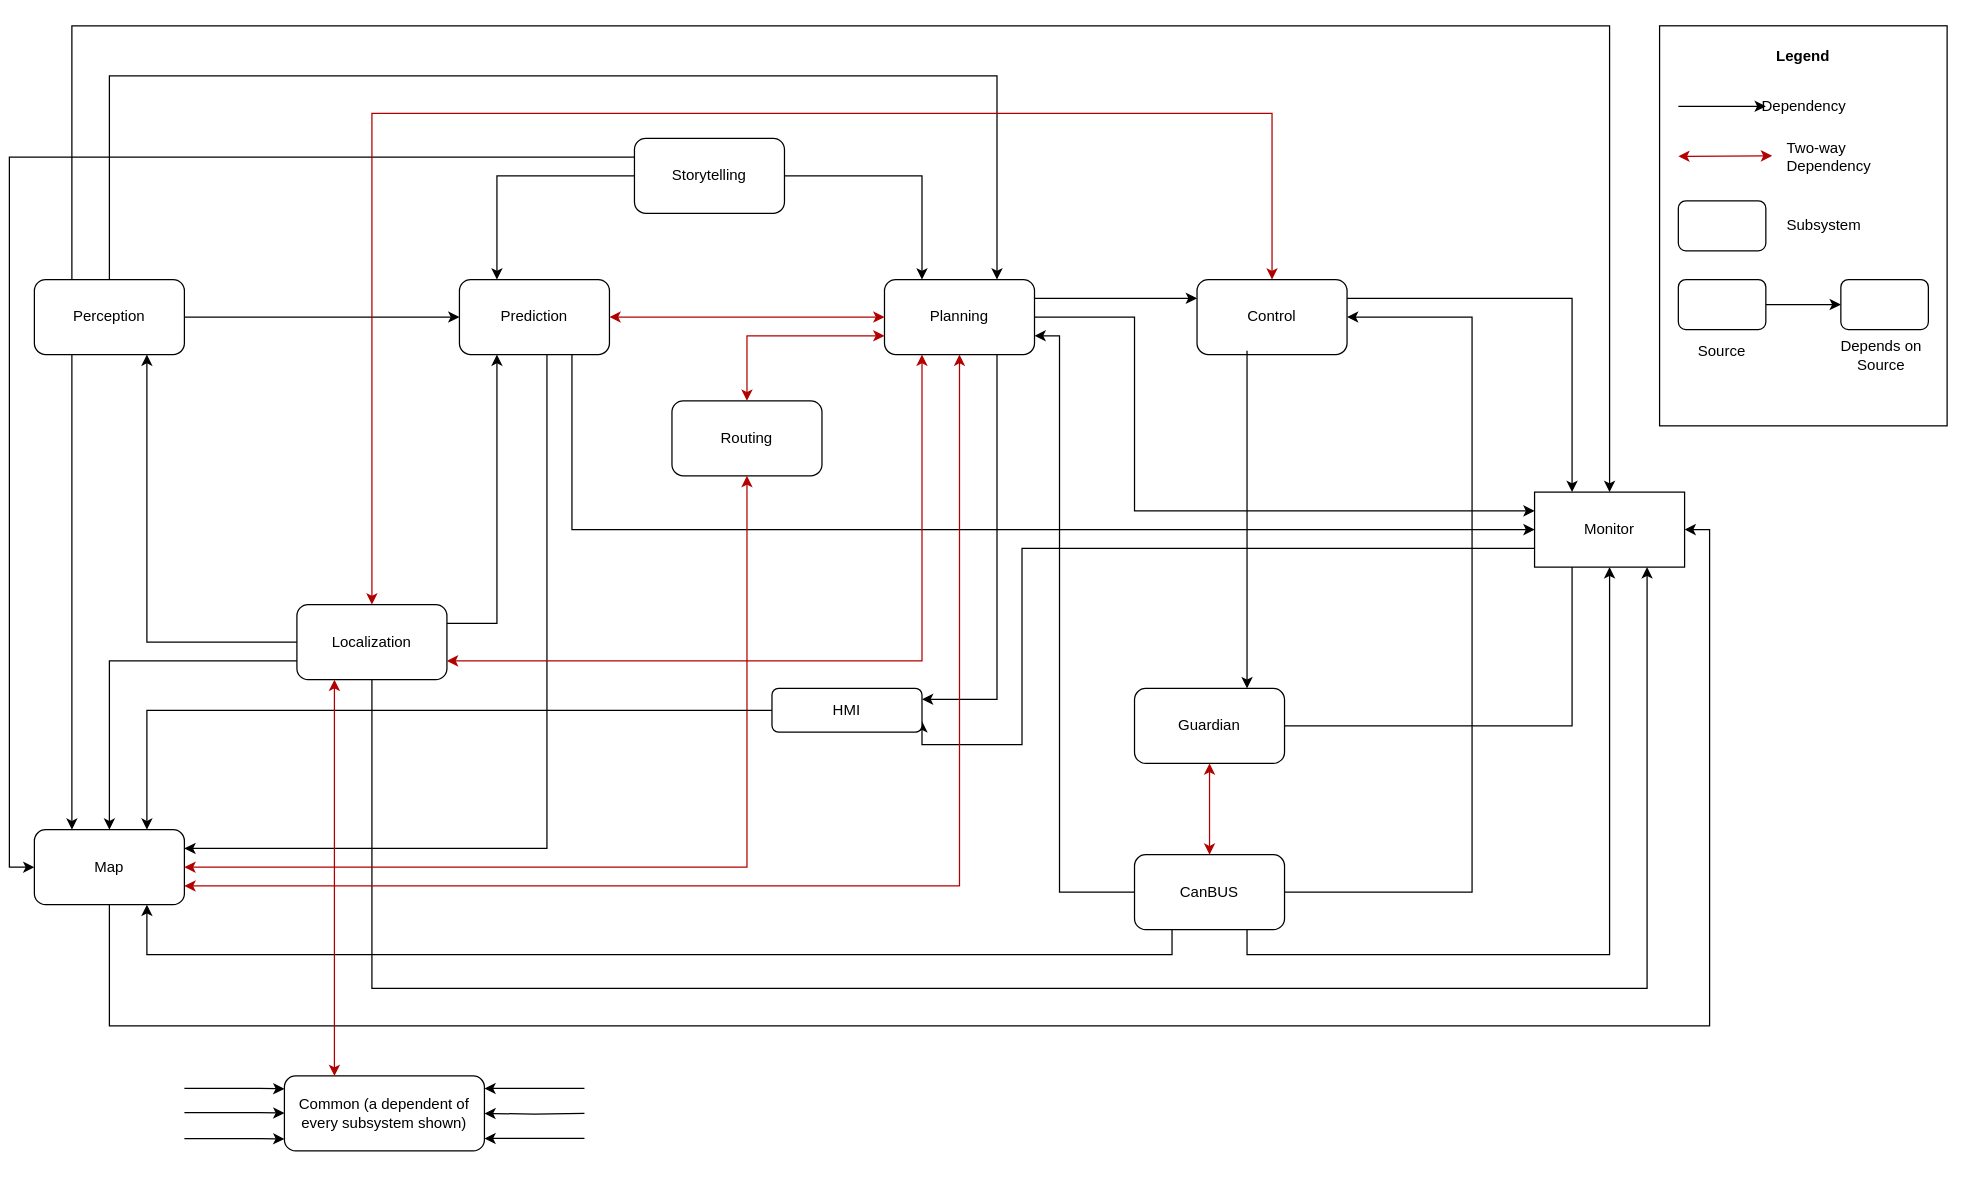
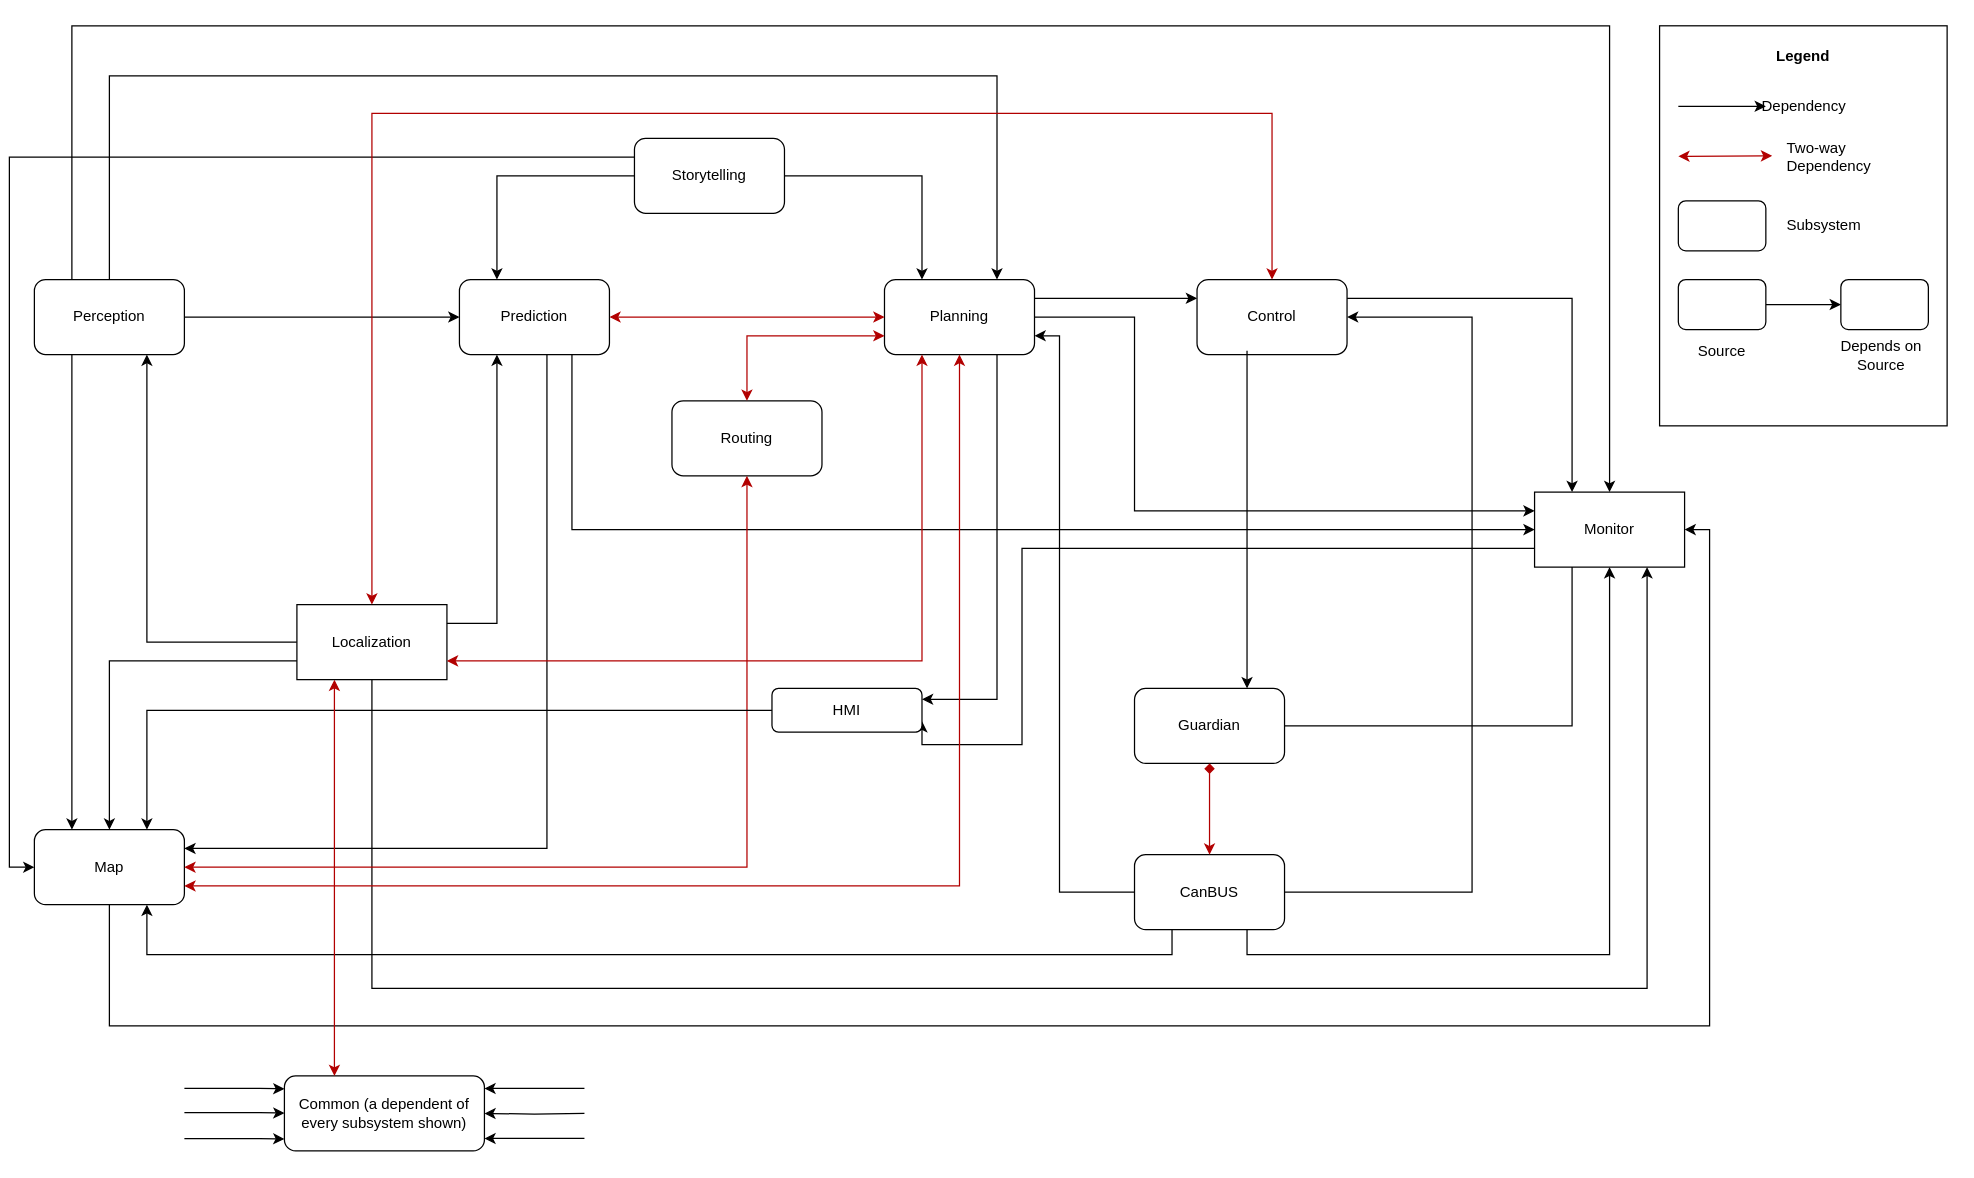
(372, 642) -> (372, 642)
(1209, 773) -> (1209, 774)
